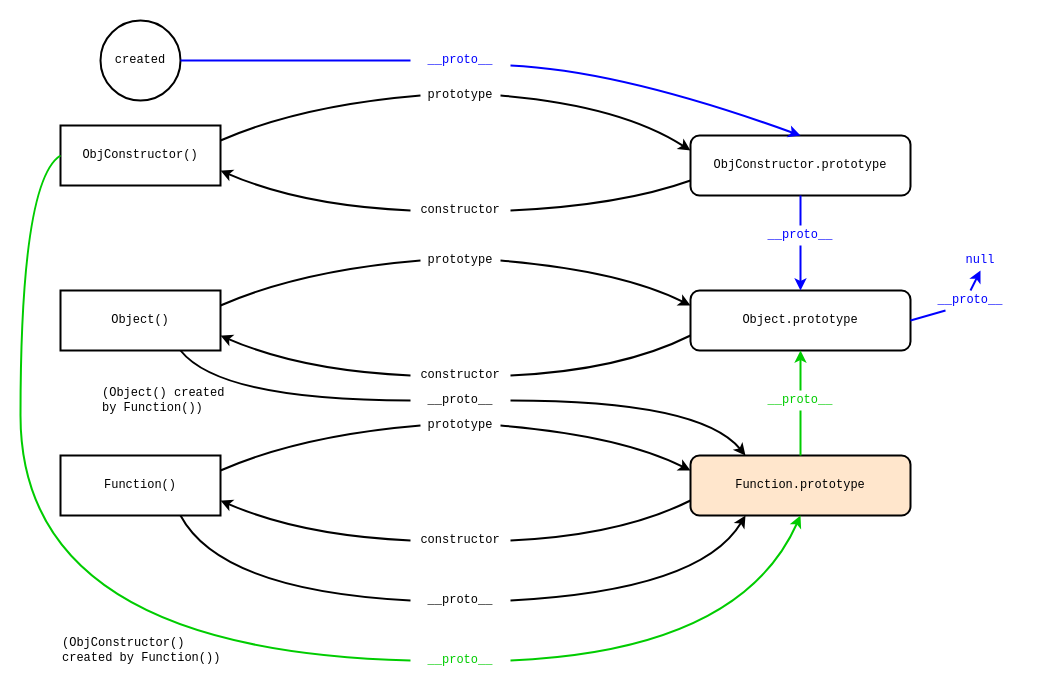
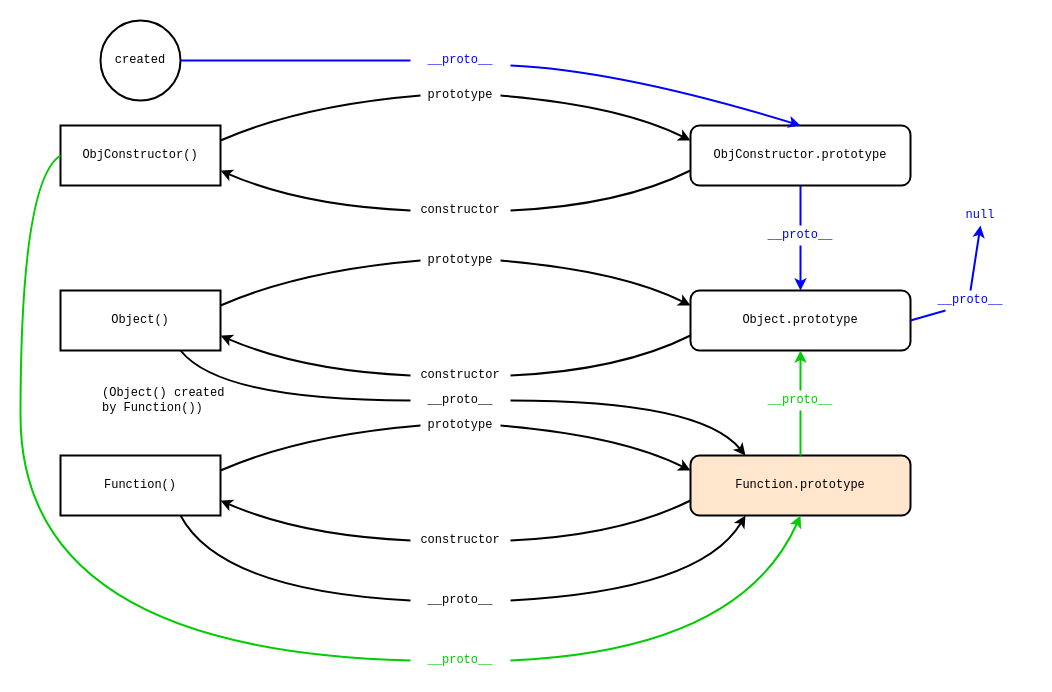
(801, 166) -> (801, 156)
(981, 261) -> (981, 216)
(146, 651) -> none
